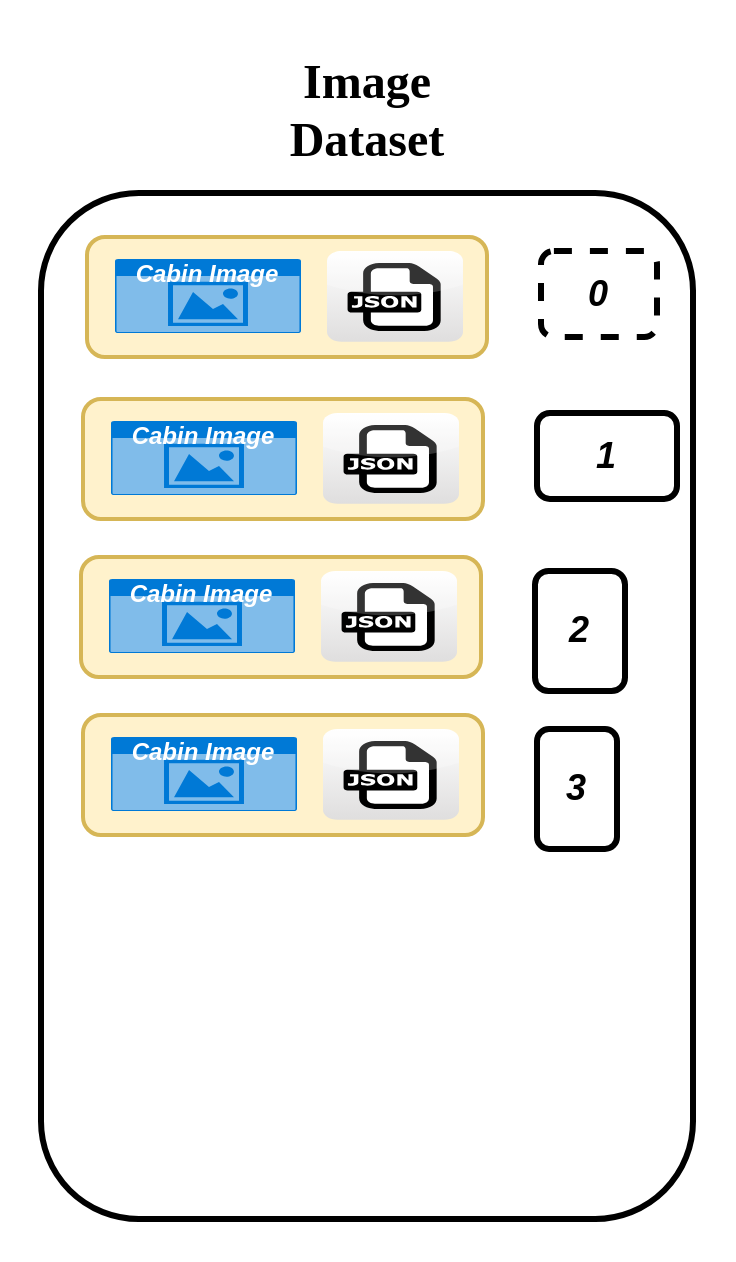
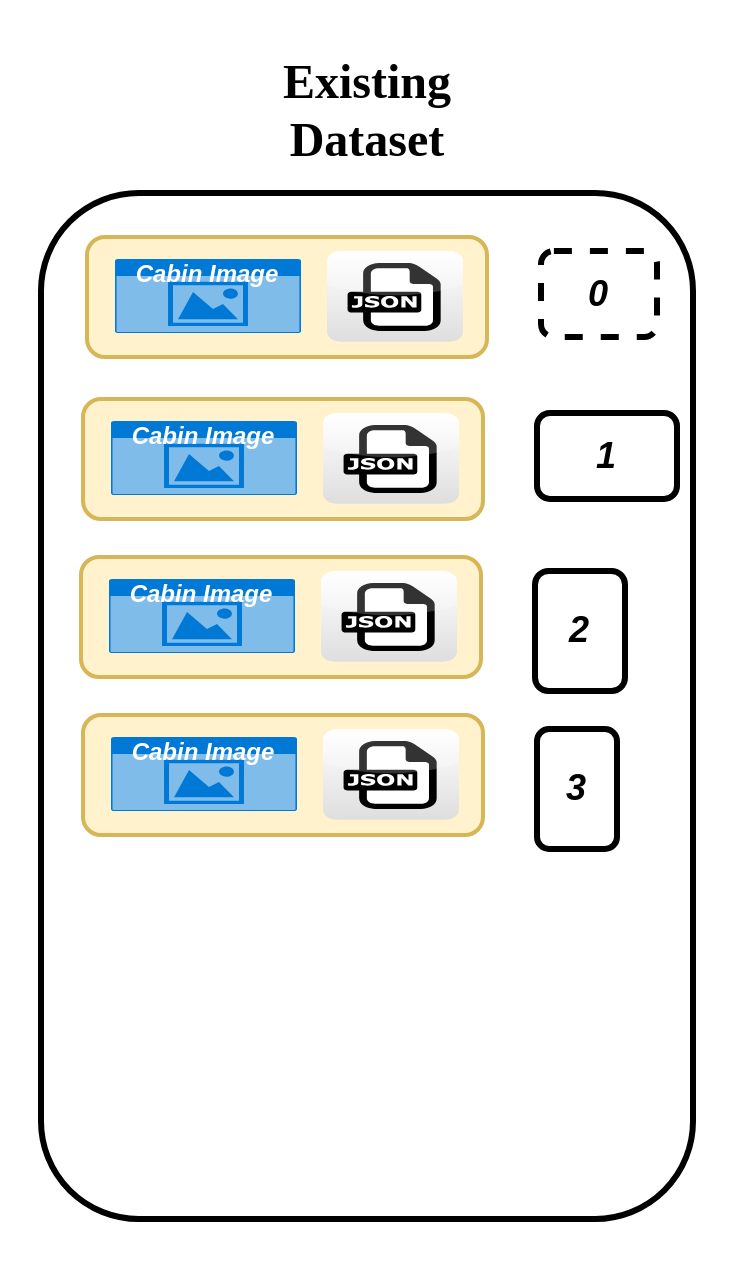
(368, 111) -> (368, 111)
